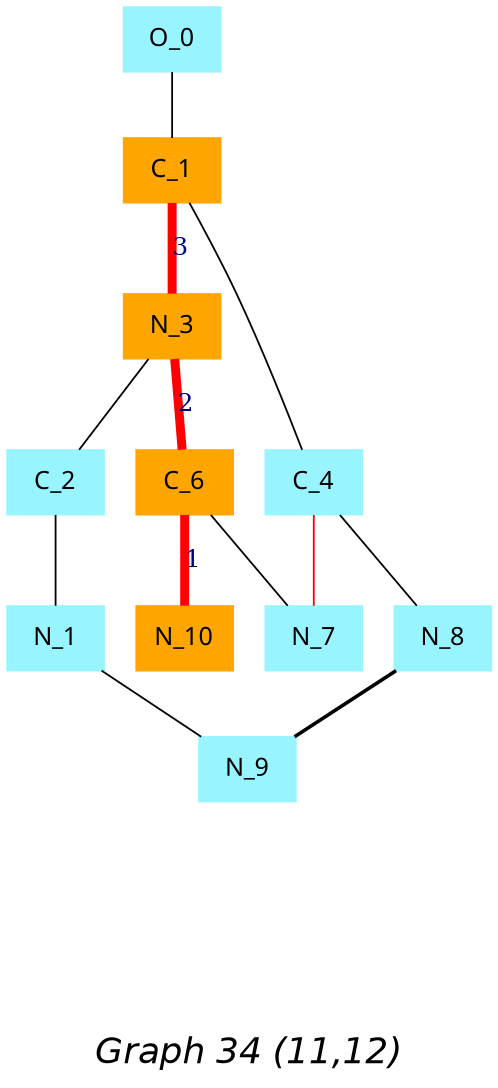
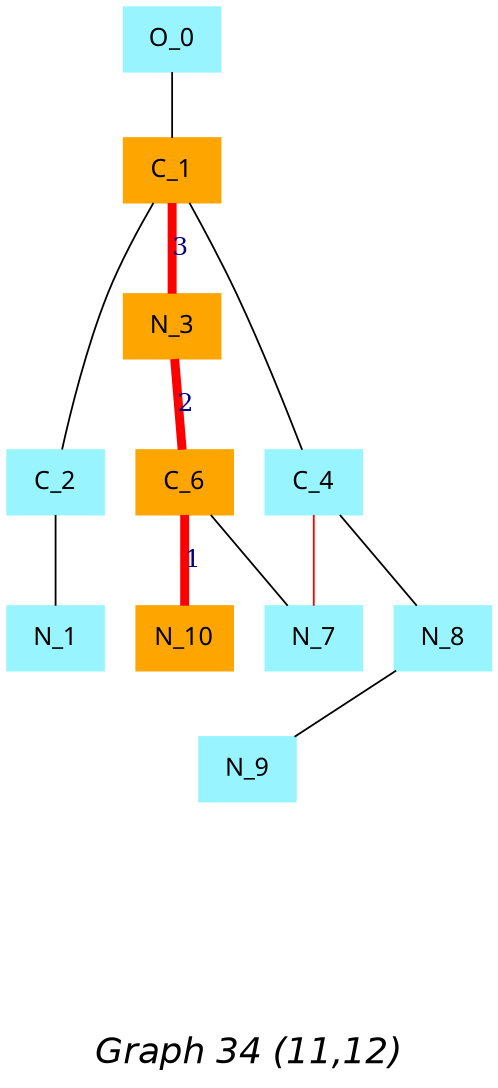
(114, 404) -> (97, 322)
(151, 704) -> none
(345, 704) -> (345, 704)
